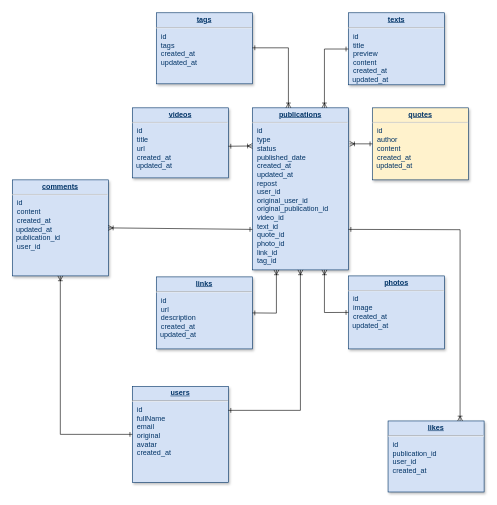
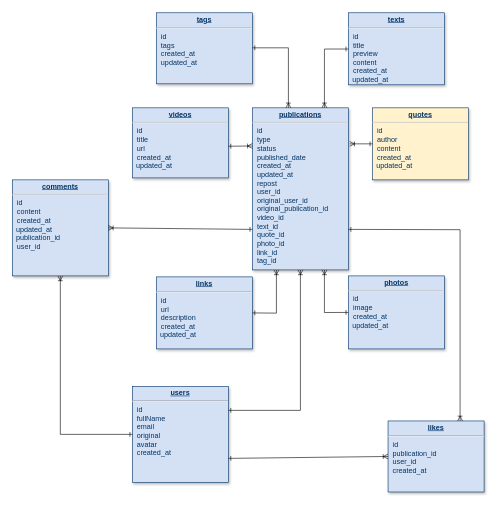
none -> (302, 457)
